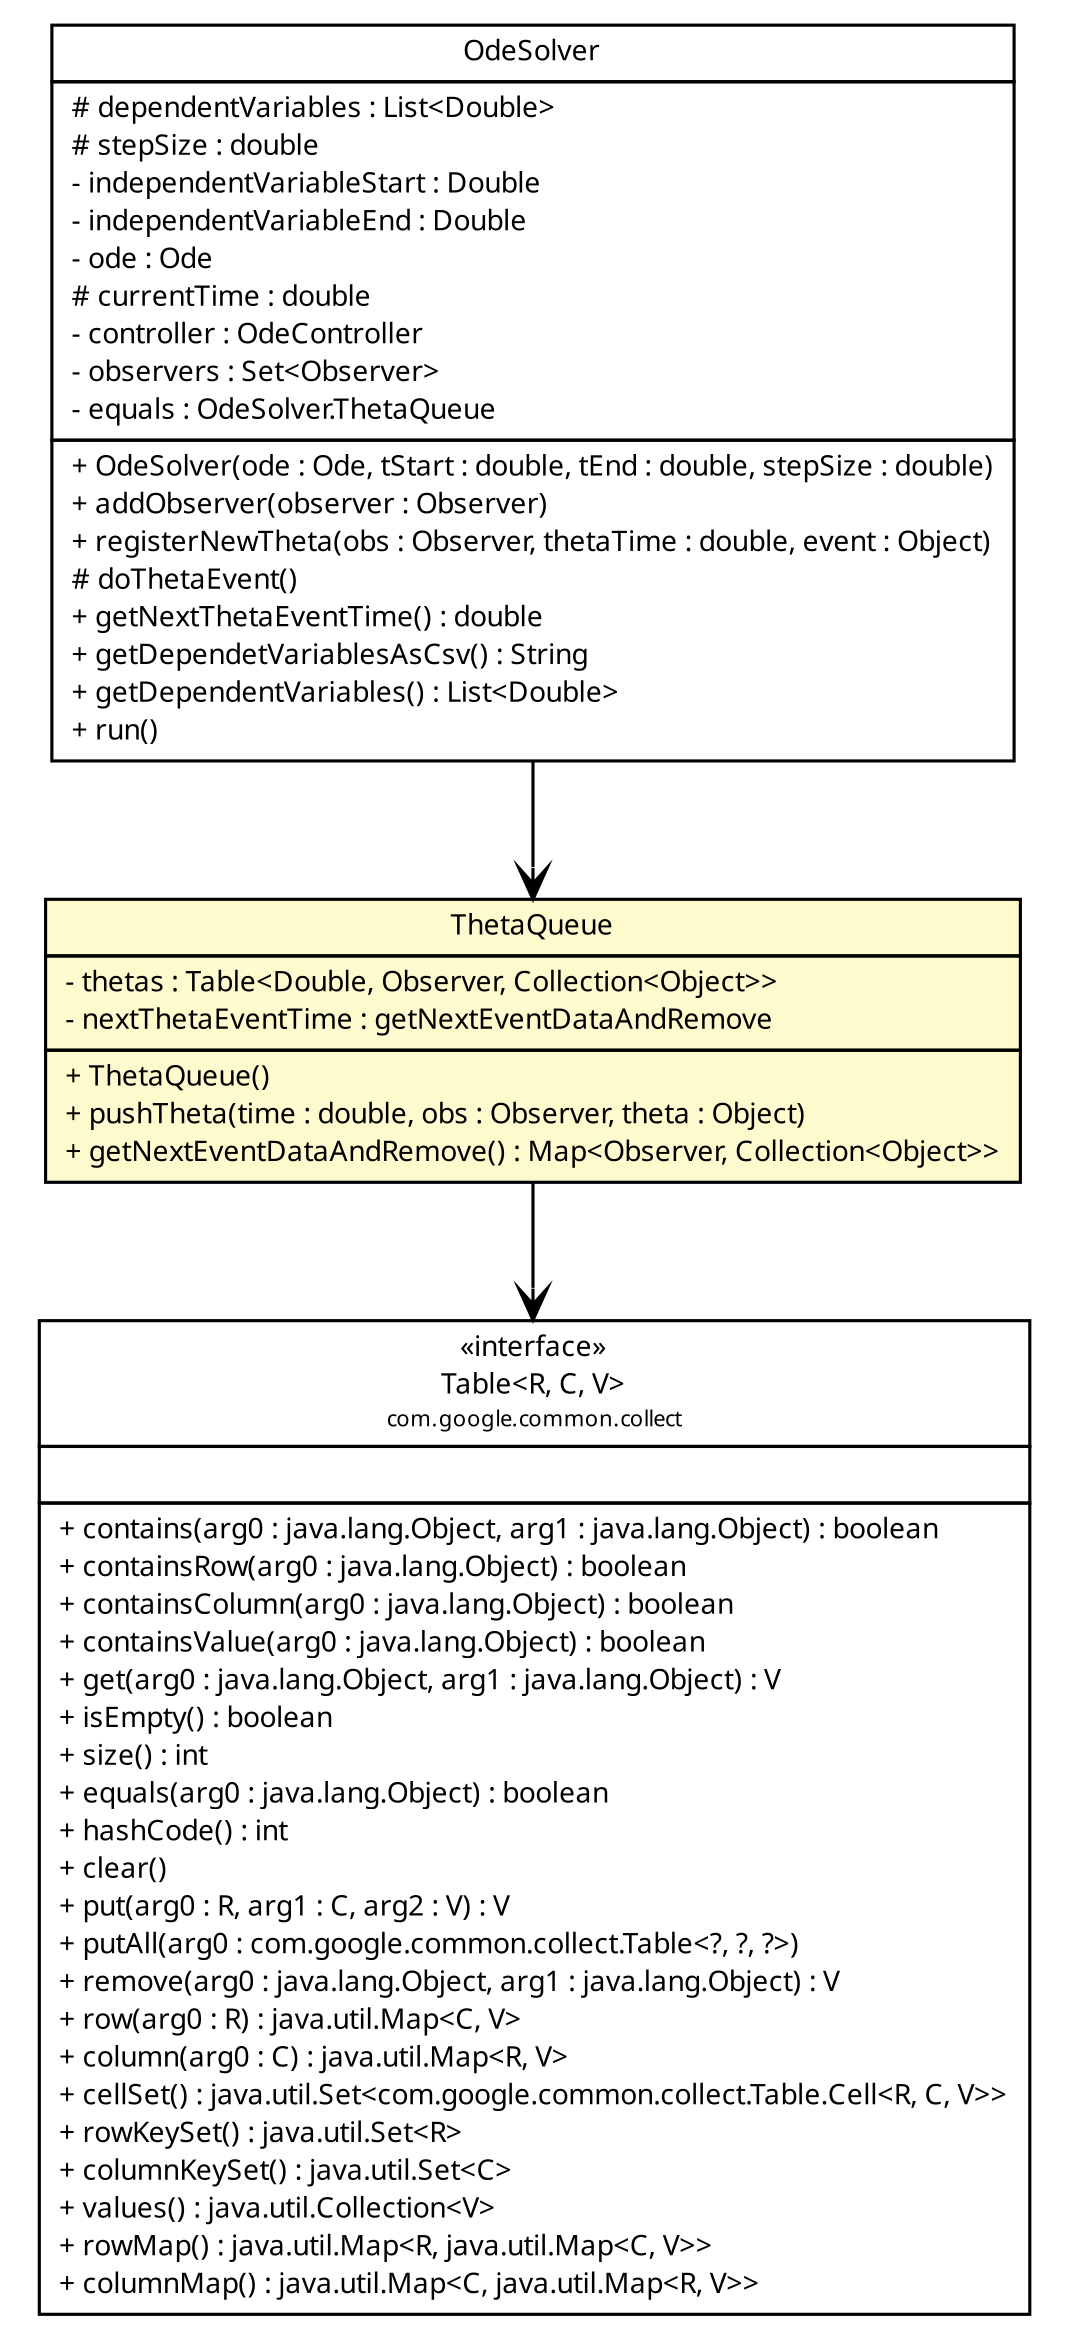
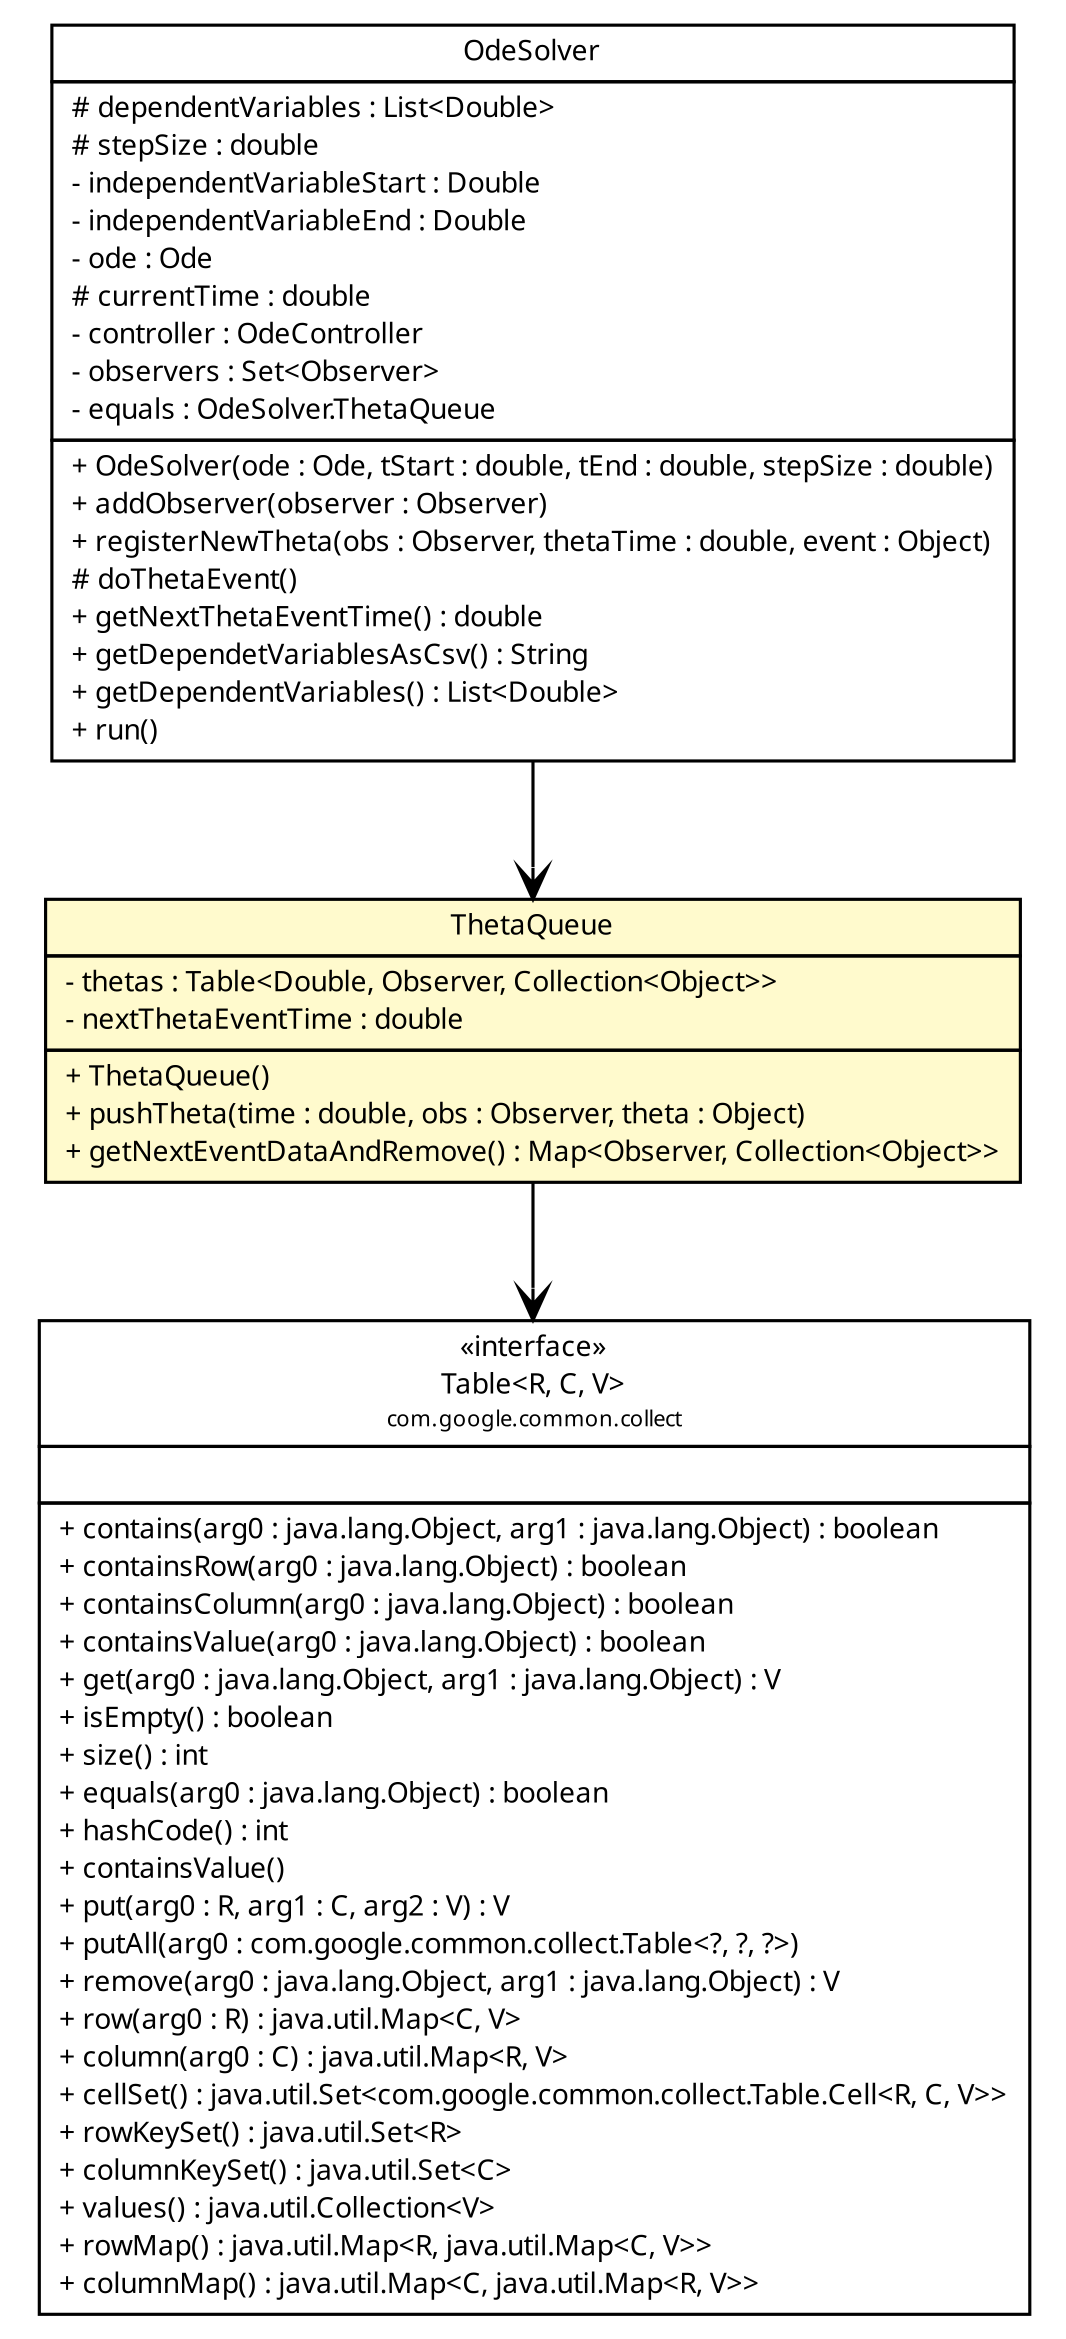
(420, 1020) -> (266, 1020)
(115, 1869) -> (173, 1869)
